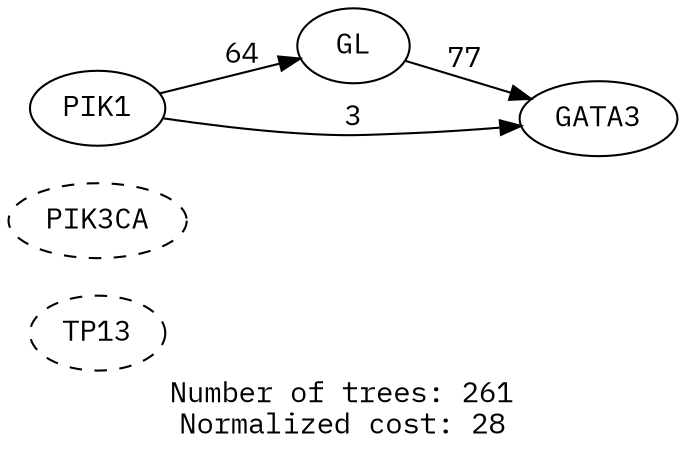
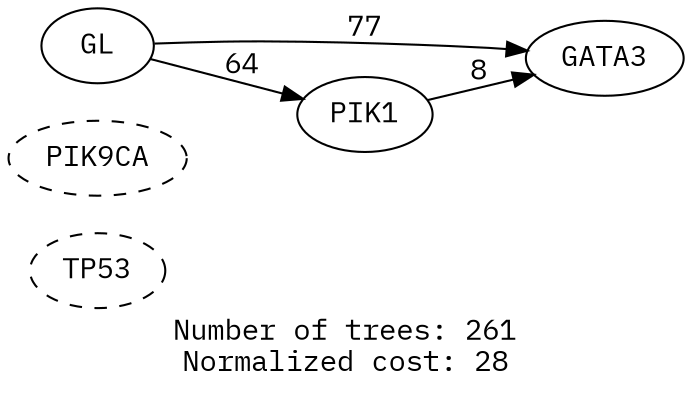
(220, 78) -> (217, 76)
(353, 118) -> (479, 72)
(98, 221) -> (98, 158)
(98, 333) -> (98, 271)
